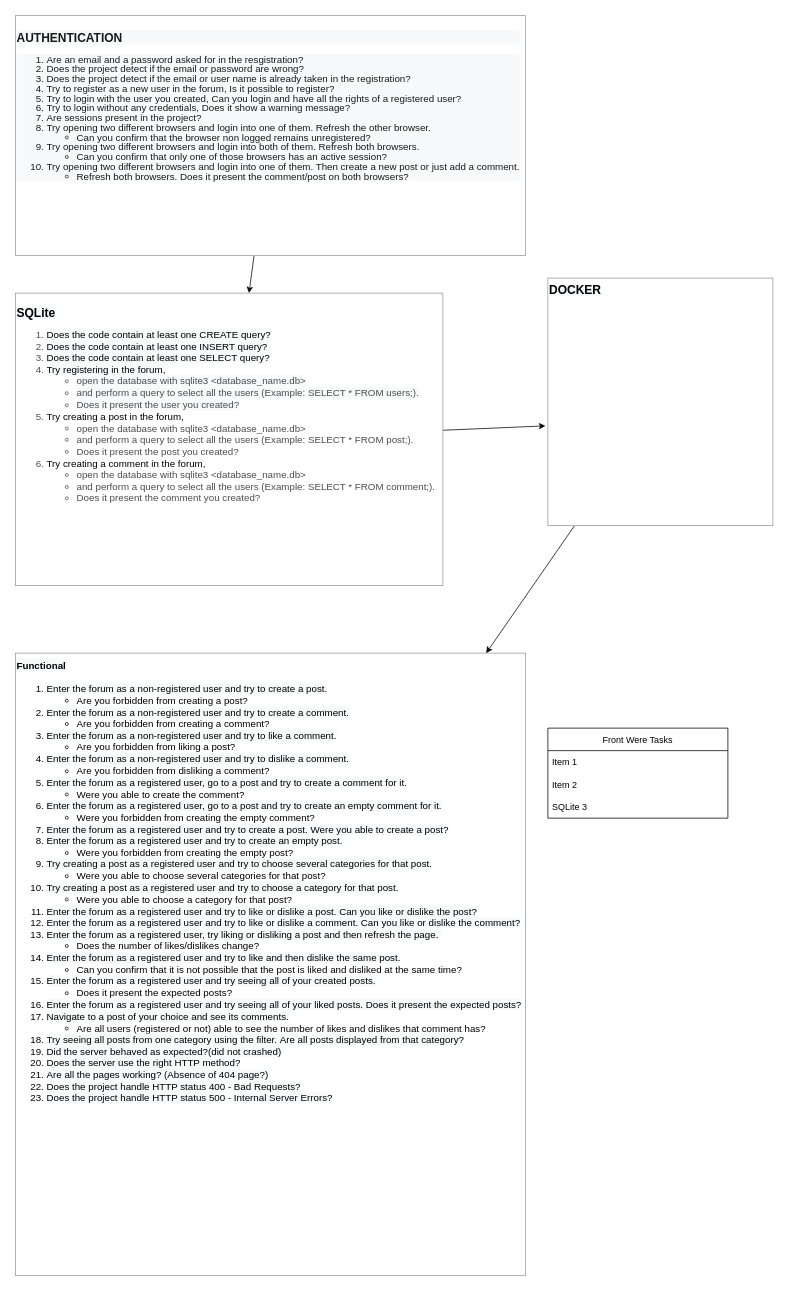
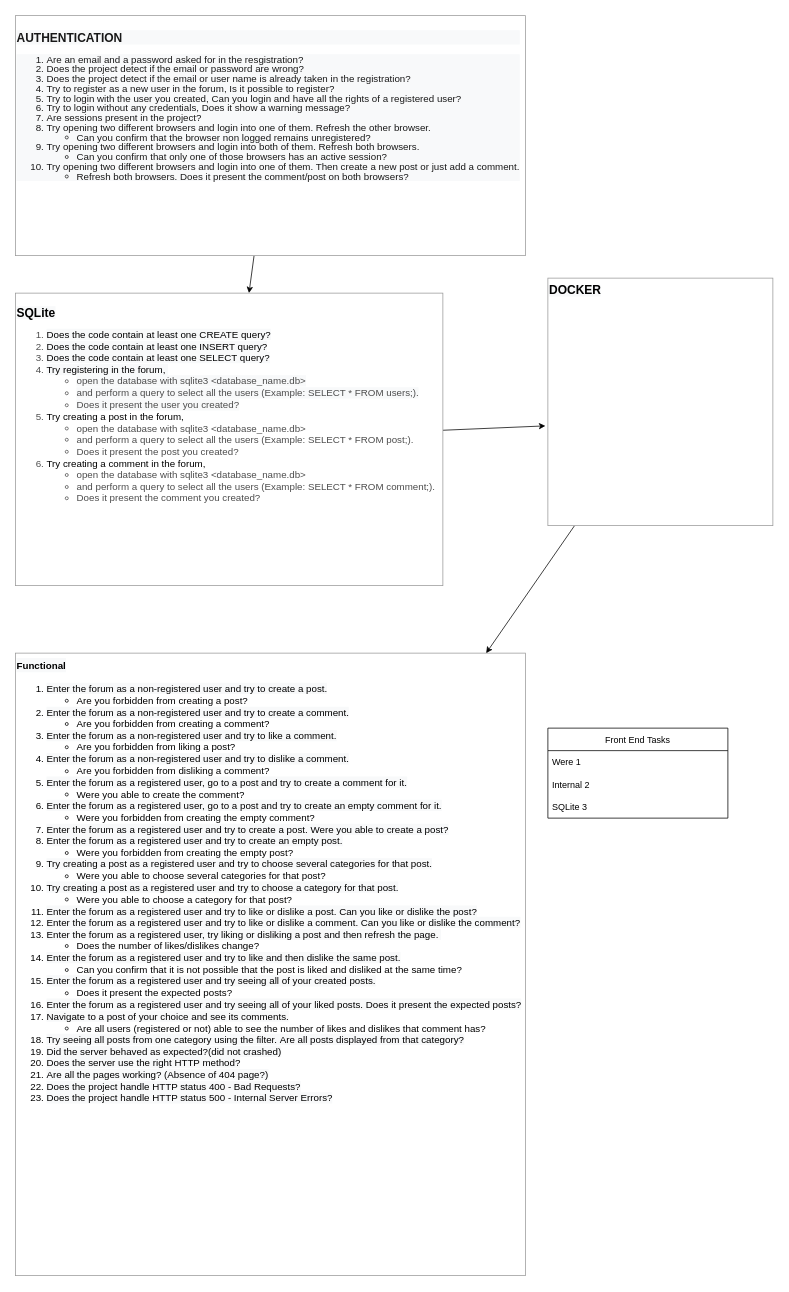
(638, 740) -> (638, 740)
(566, 762) -> (566, 762)
(566, 785) -> (575, 785)
